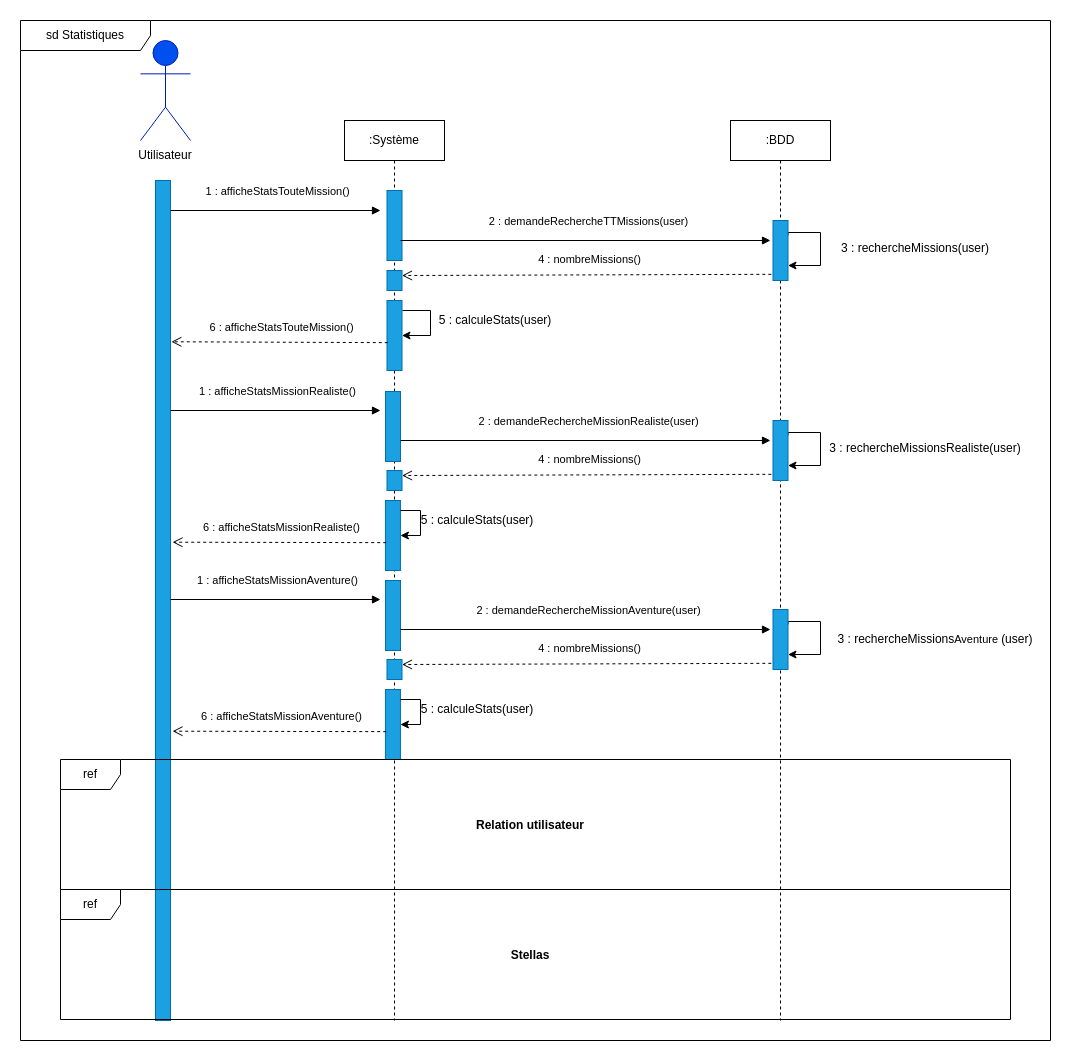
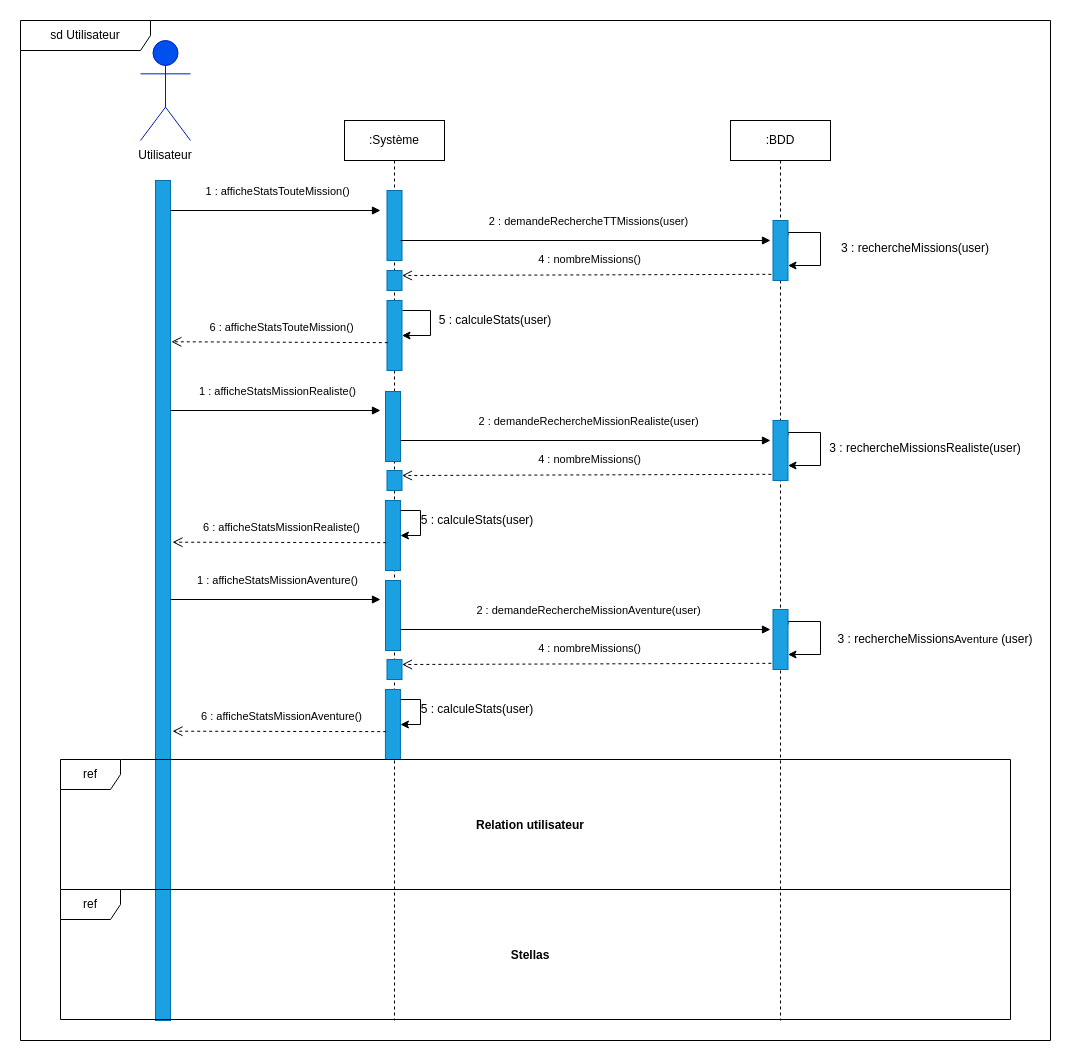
(86, 36) -> (86, 36)
